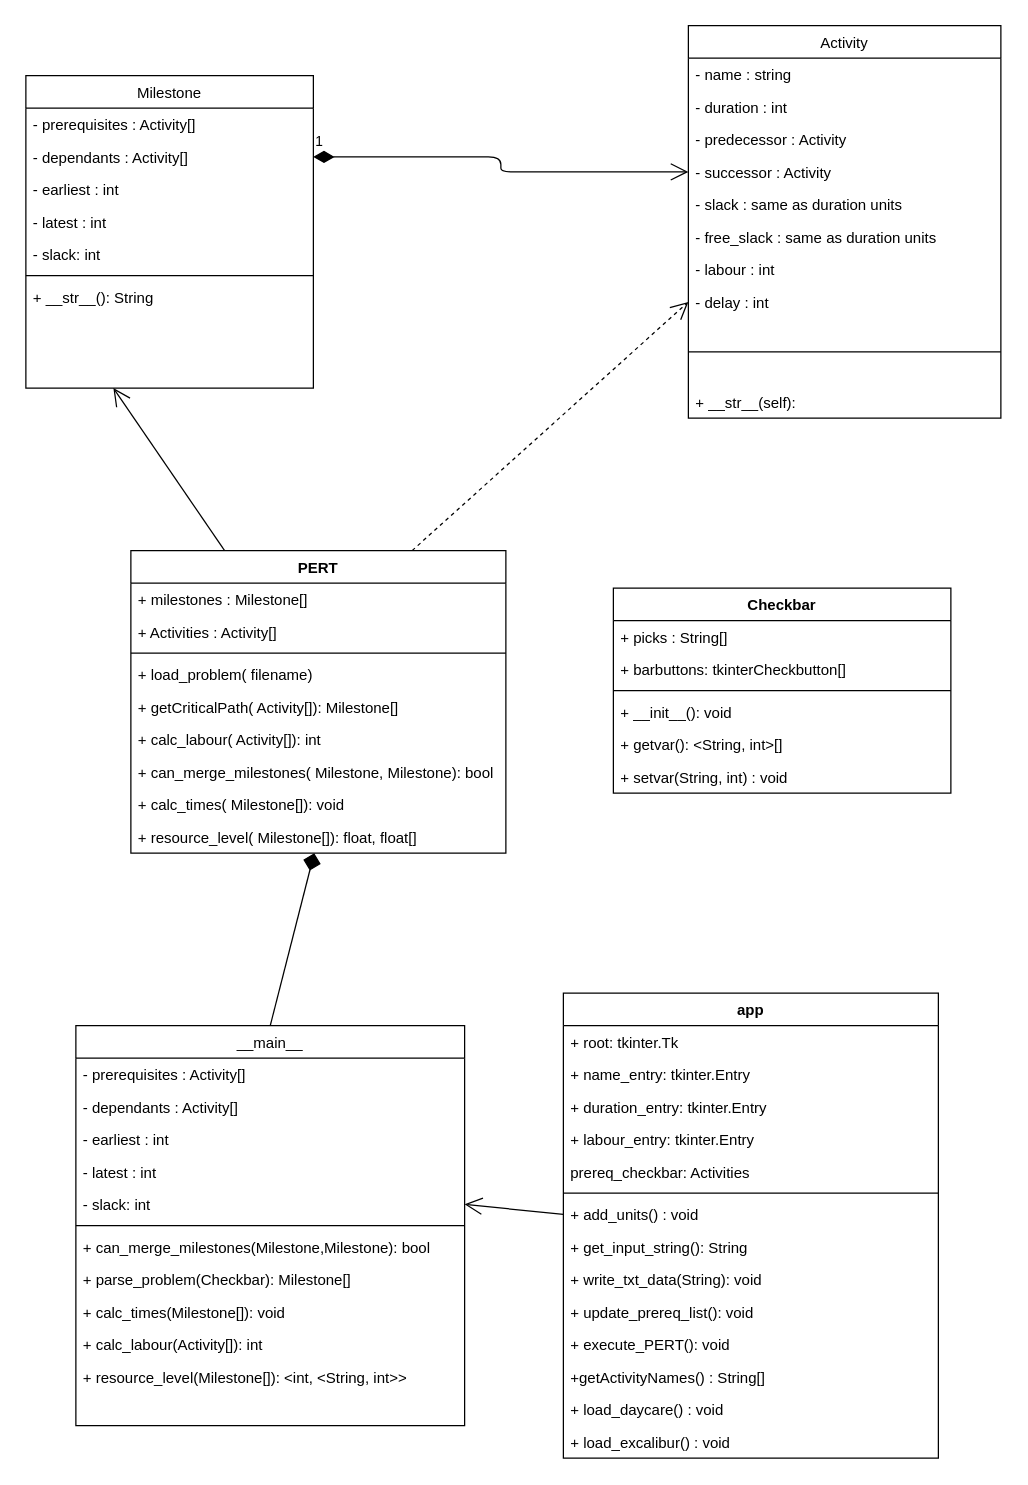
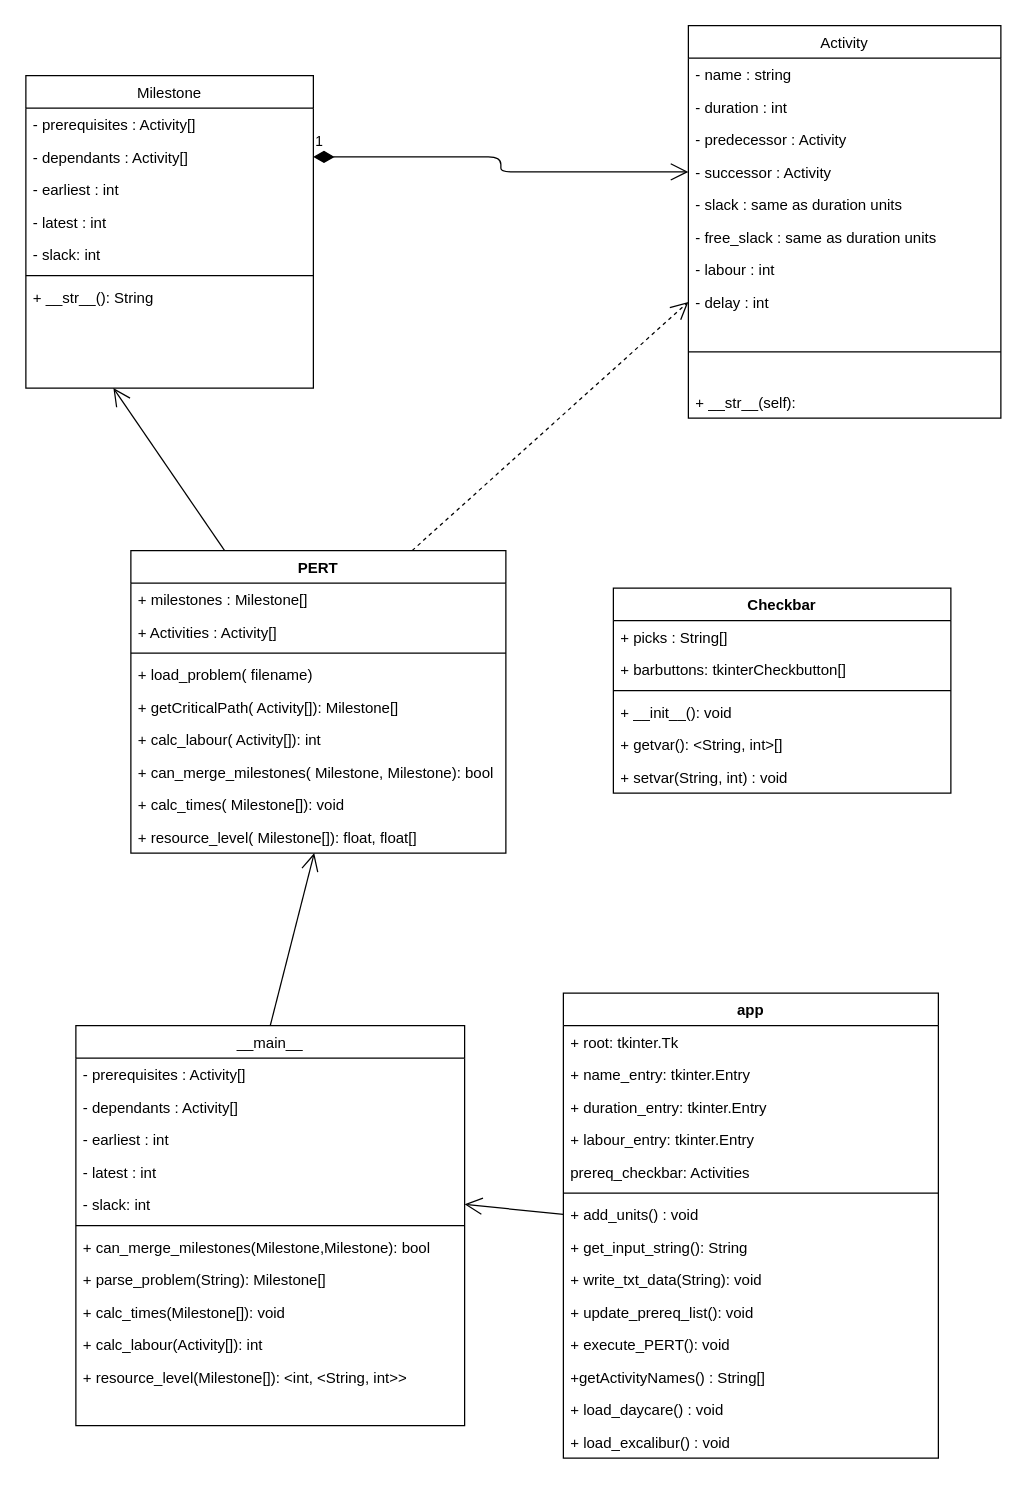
(310, 871) -> (311, 864)
(230, 1280) -> (220, 1280)
